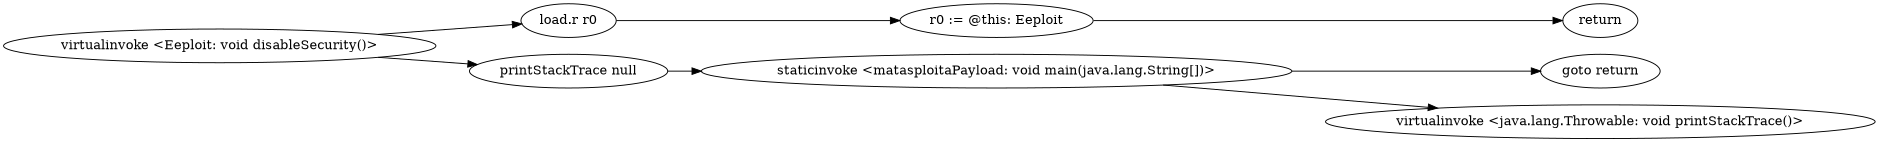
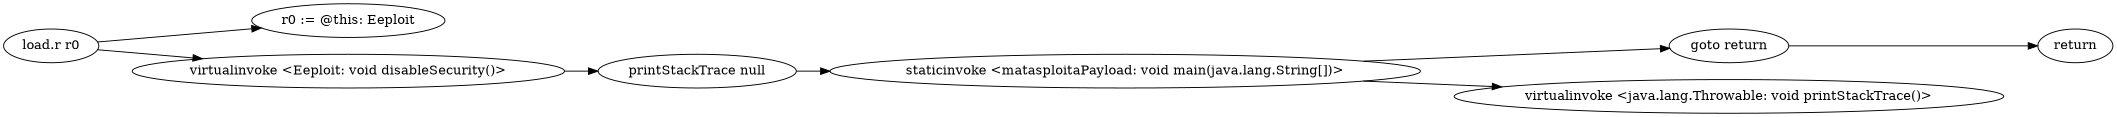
(1323, 21) -> (1908, 46)
(445, 30) -> (145, 54)
